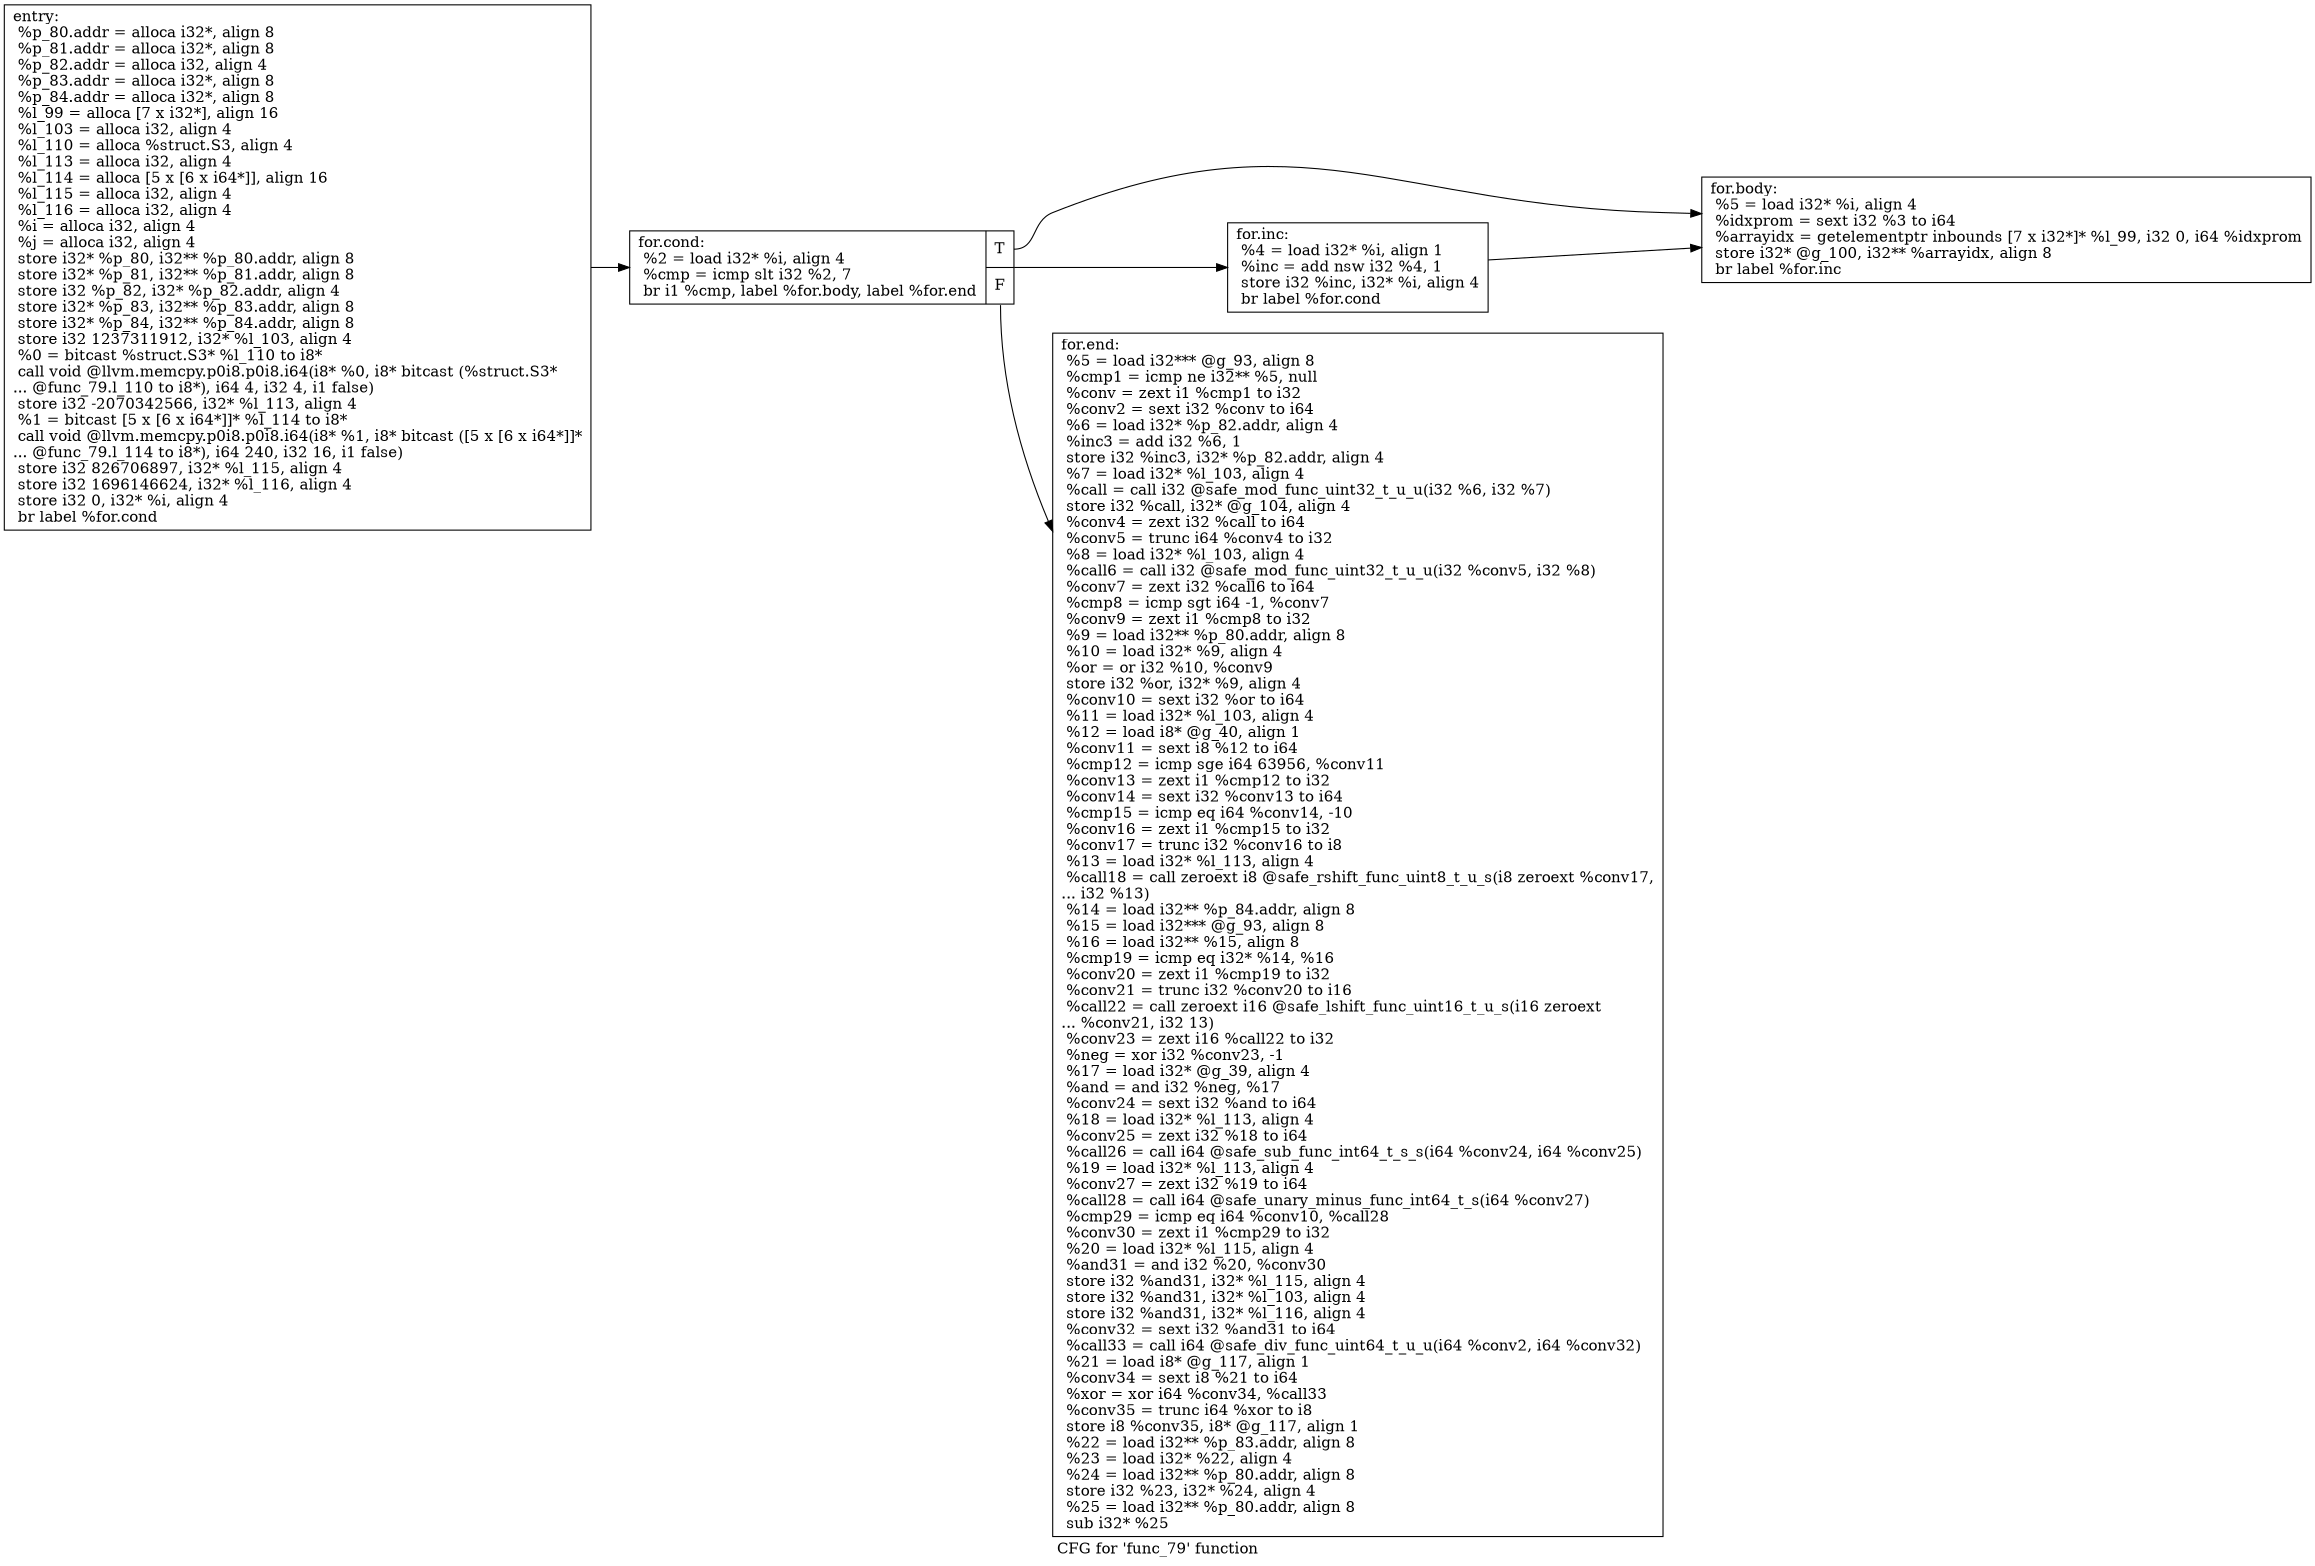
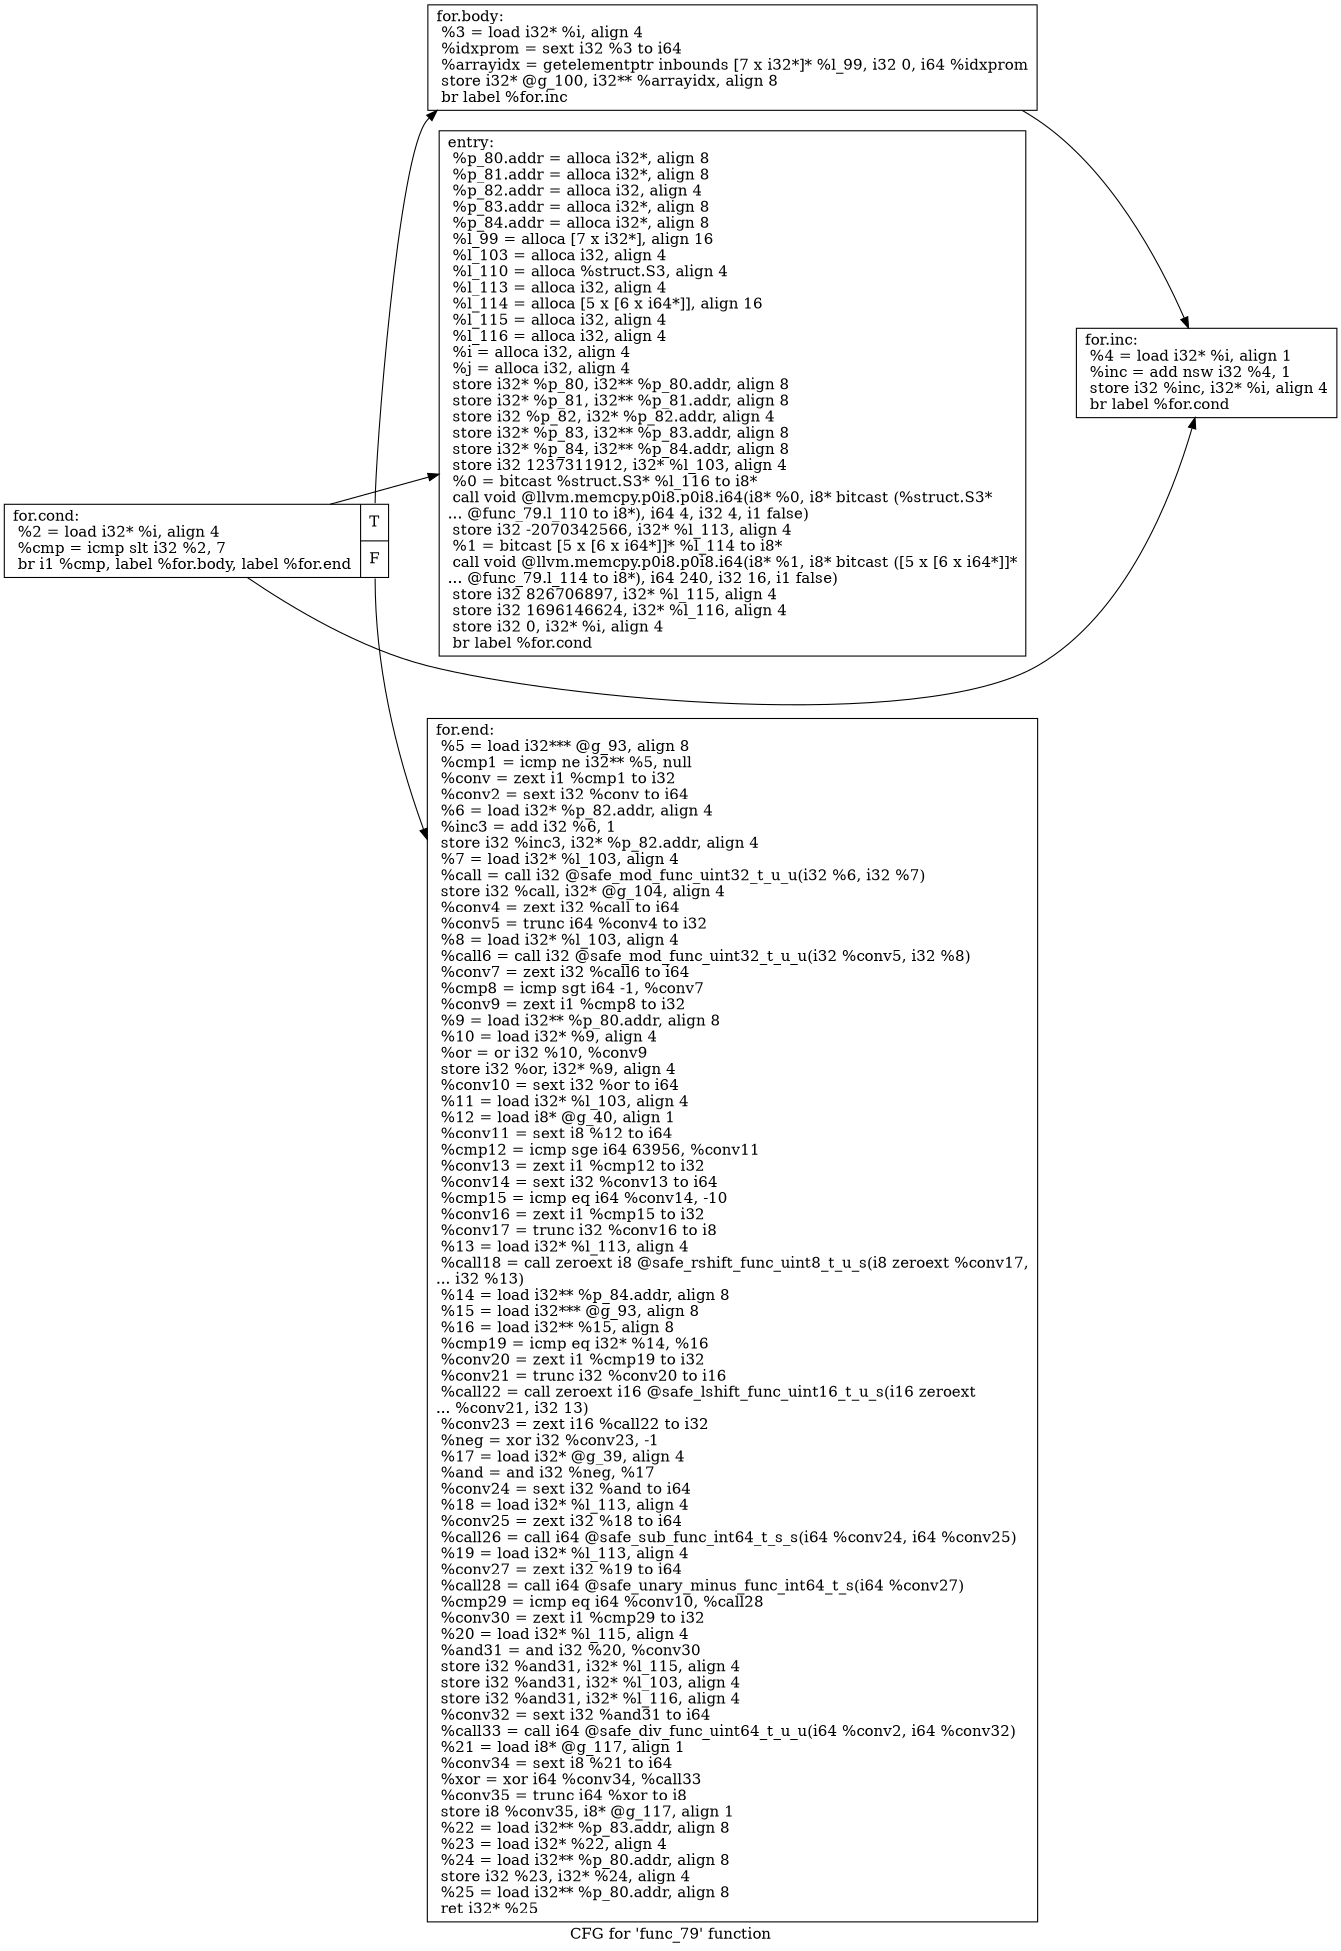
(1814, 205) -> (540, 33)
(1589, 254) -> (1118, 202)
(605, 267) -> (384, 489)
(168, 356) -> (603, 482)
(1115, 1524) -> (488, 1909)
